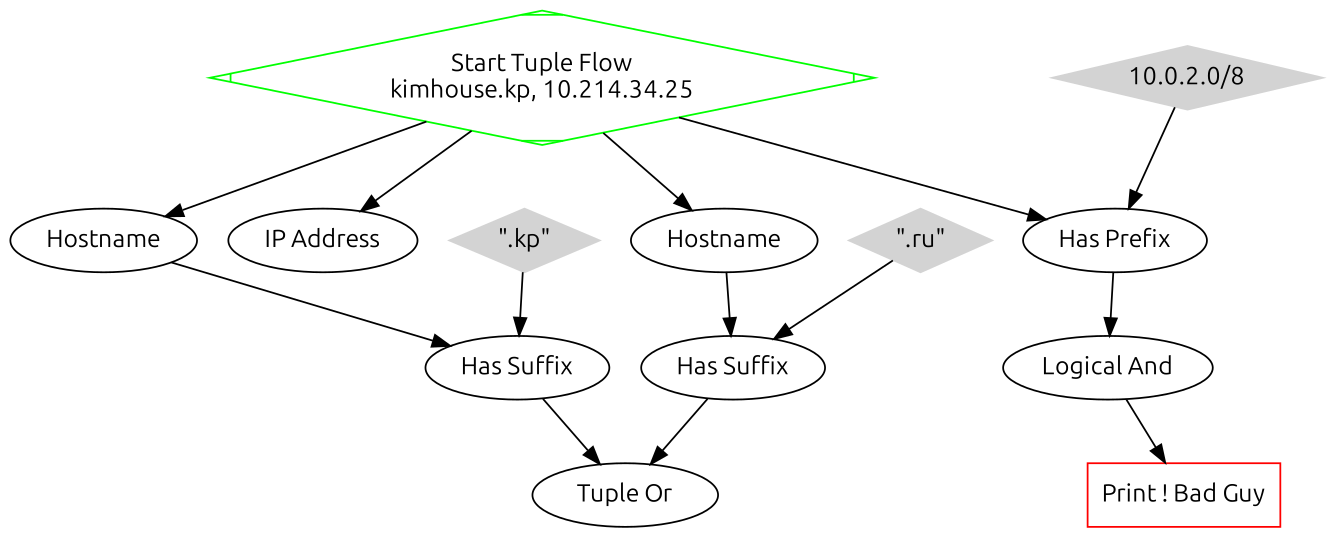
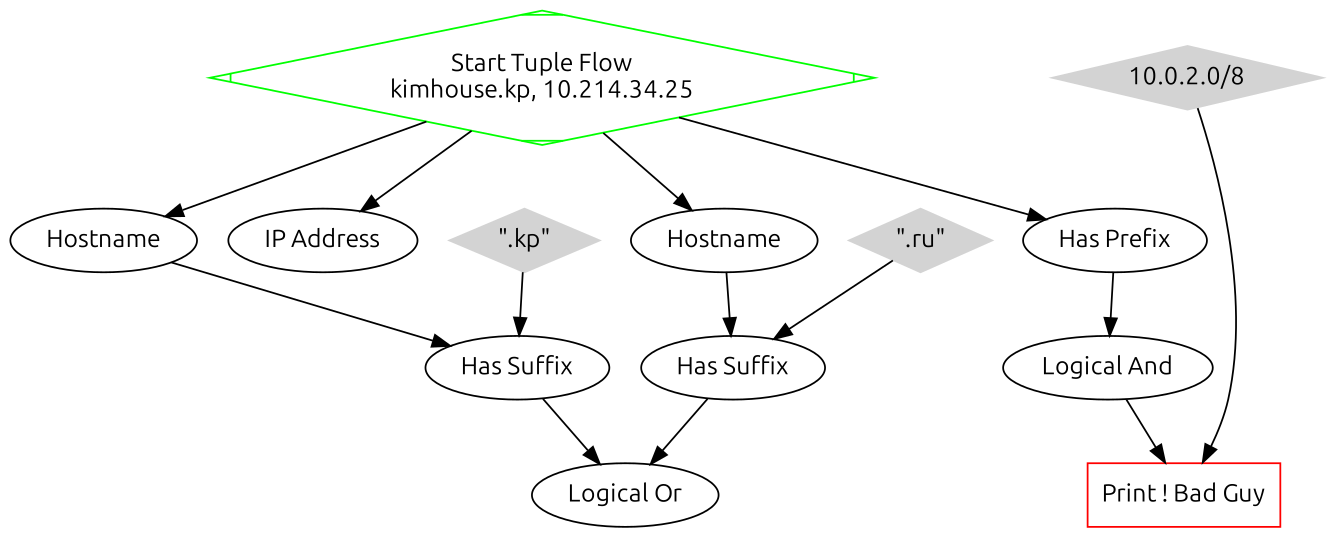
(1155, 150) -> (1234, 277)
(625, 495) -> (625, 495)
